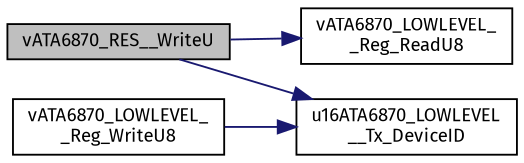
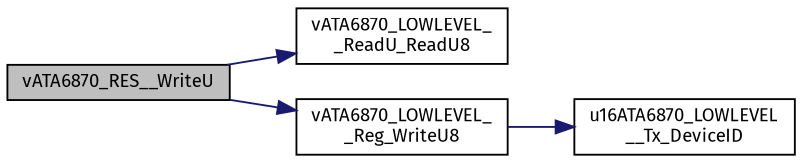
(407, 36) -> (402, 36)
(236, 76) -> (254, 104)
